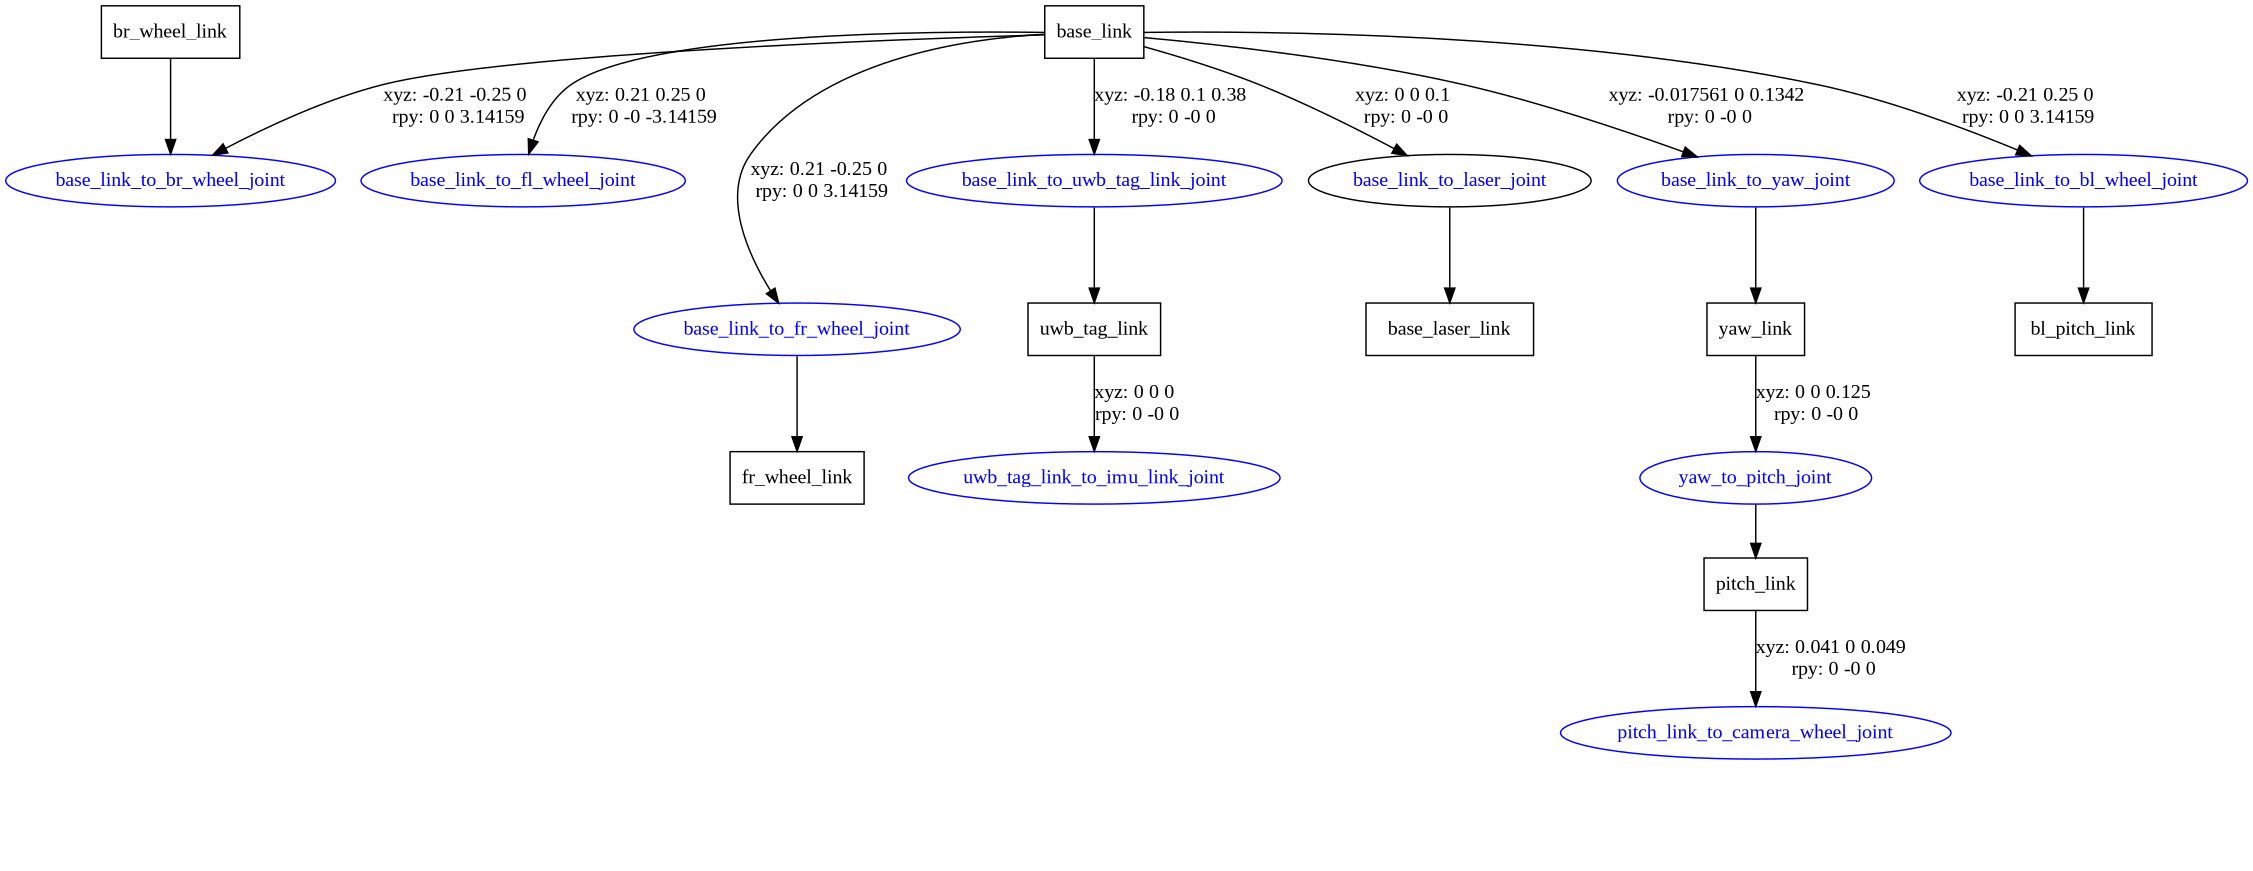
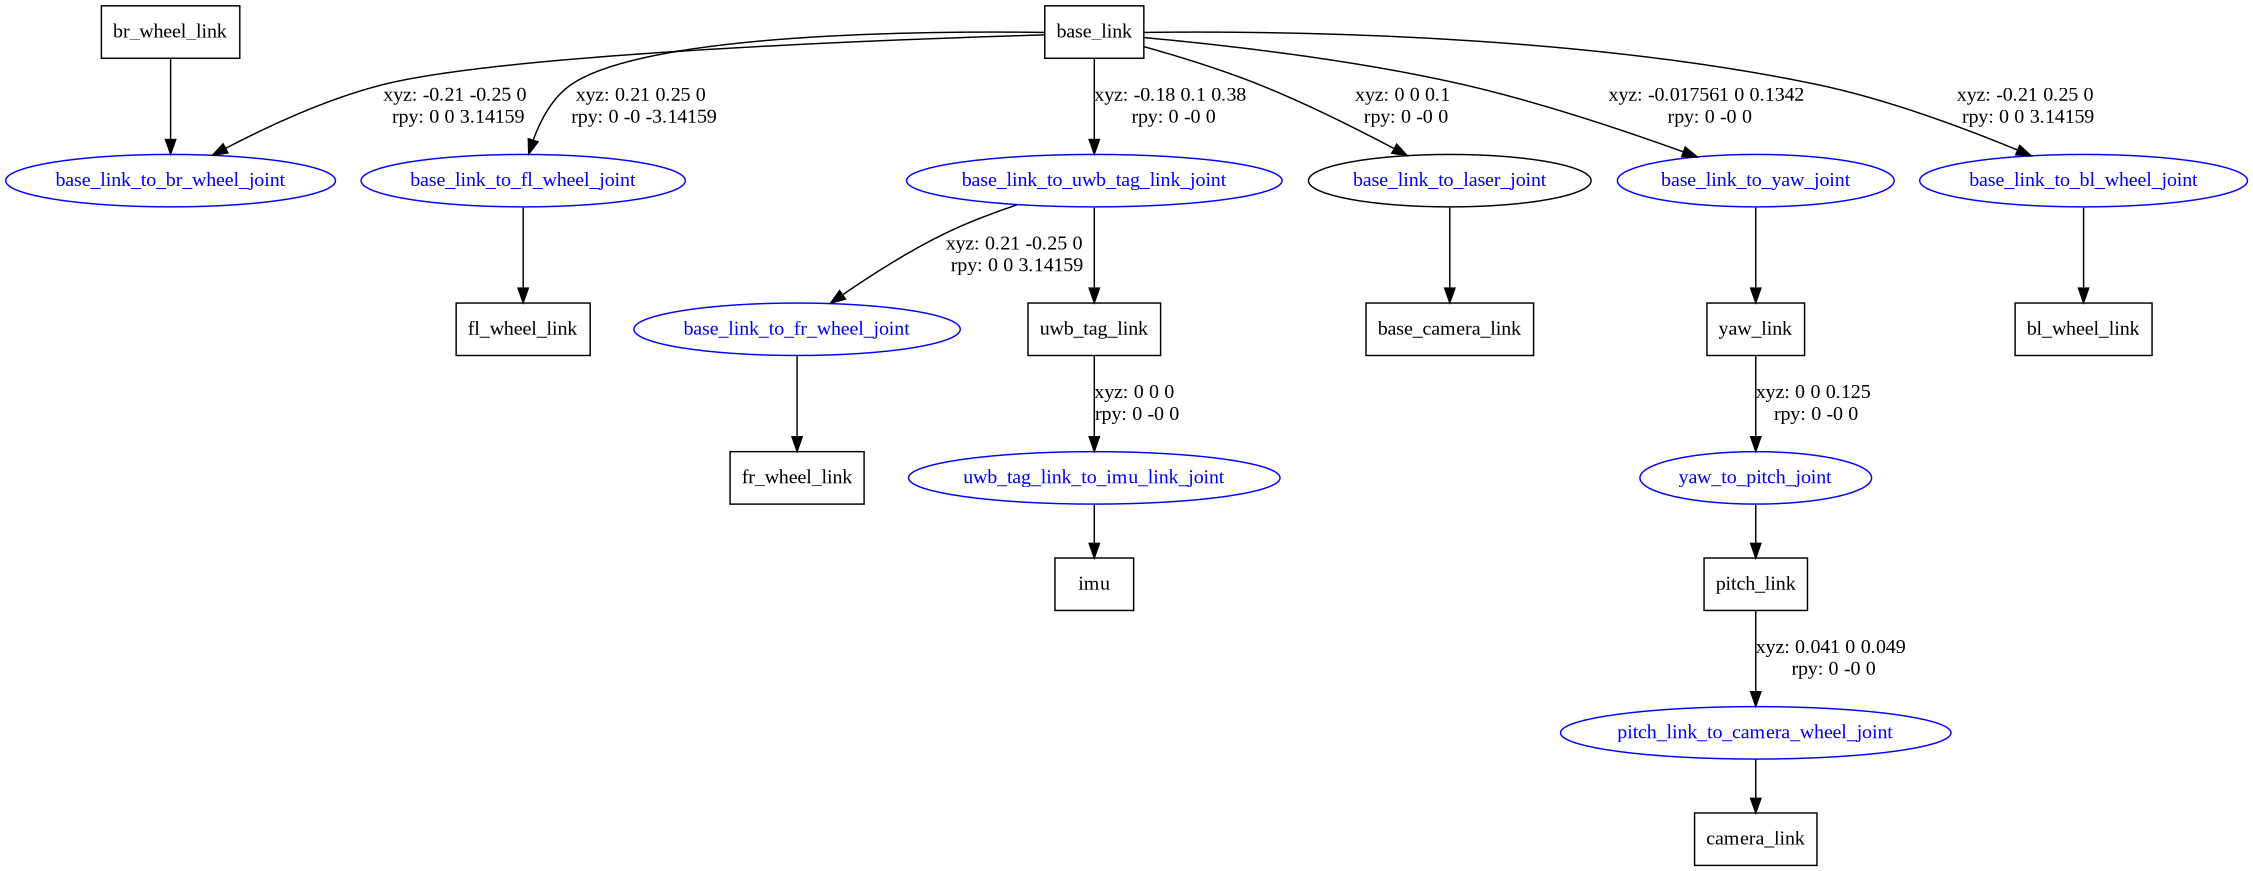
(818, 94) -> (926, 243)
none -> (523, 329)
(1450, 329) -> (1450, 329)
(2084, 329) -> (2084, 329)
none -> (1094, 584)
none -> (1756, 839)
